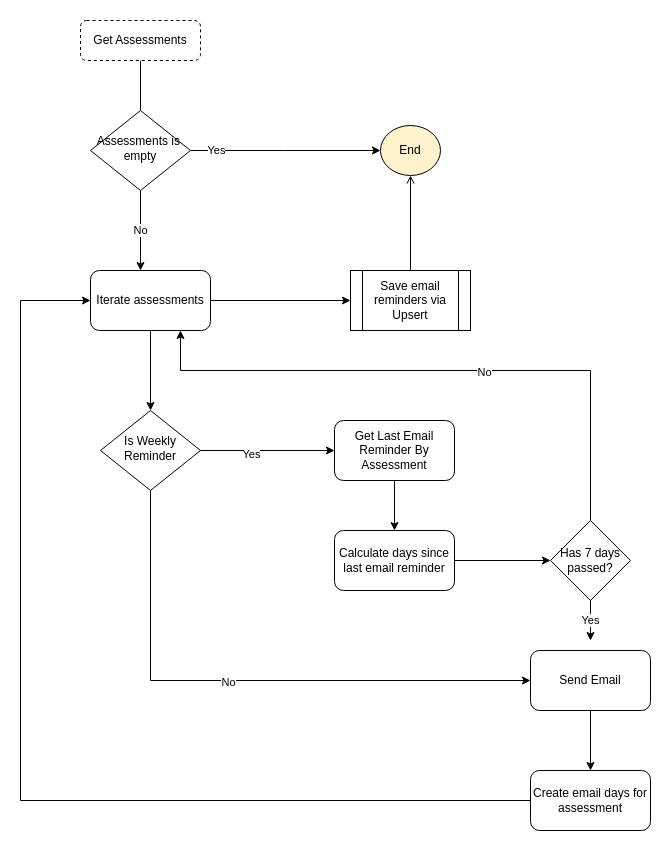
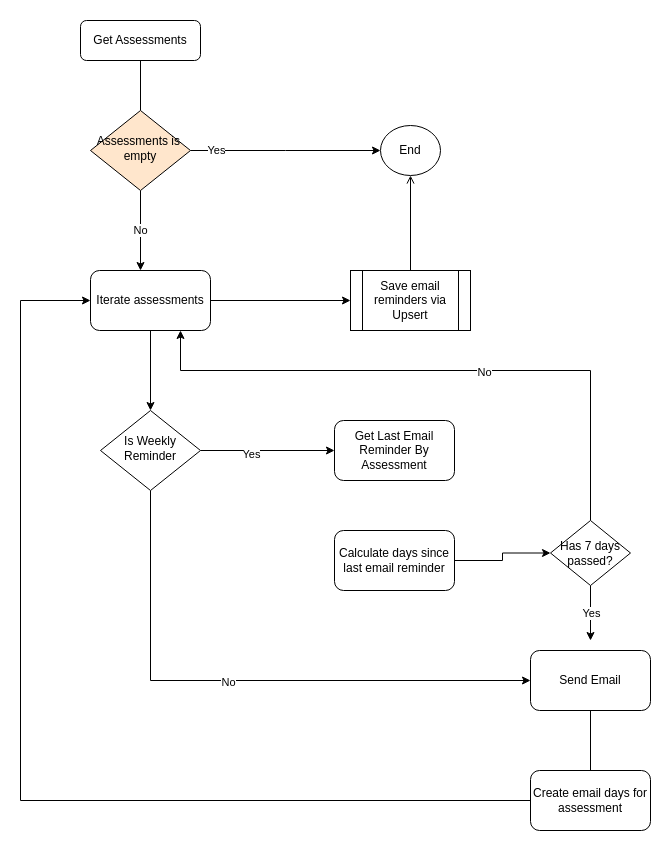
(141, 41) -> (141, 41)
(141, 151) -> (141, 151)
(411, 151) -> (411, 151)
(395, 502) -> none
(591, 561) -> (591, 553)
(591, 762) -> (591, 765)
